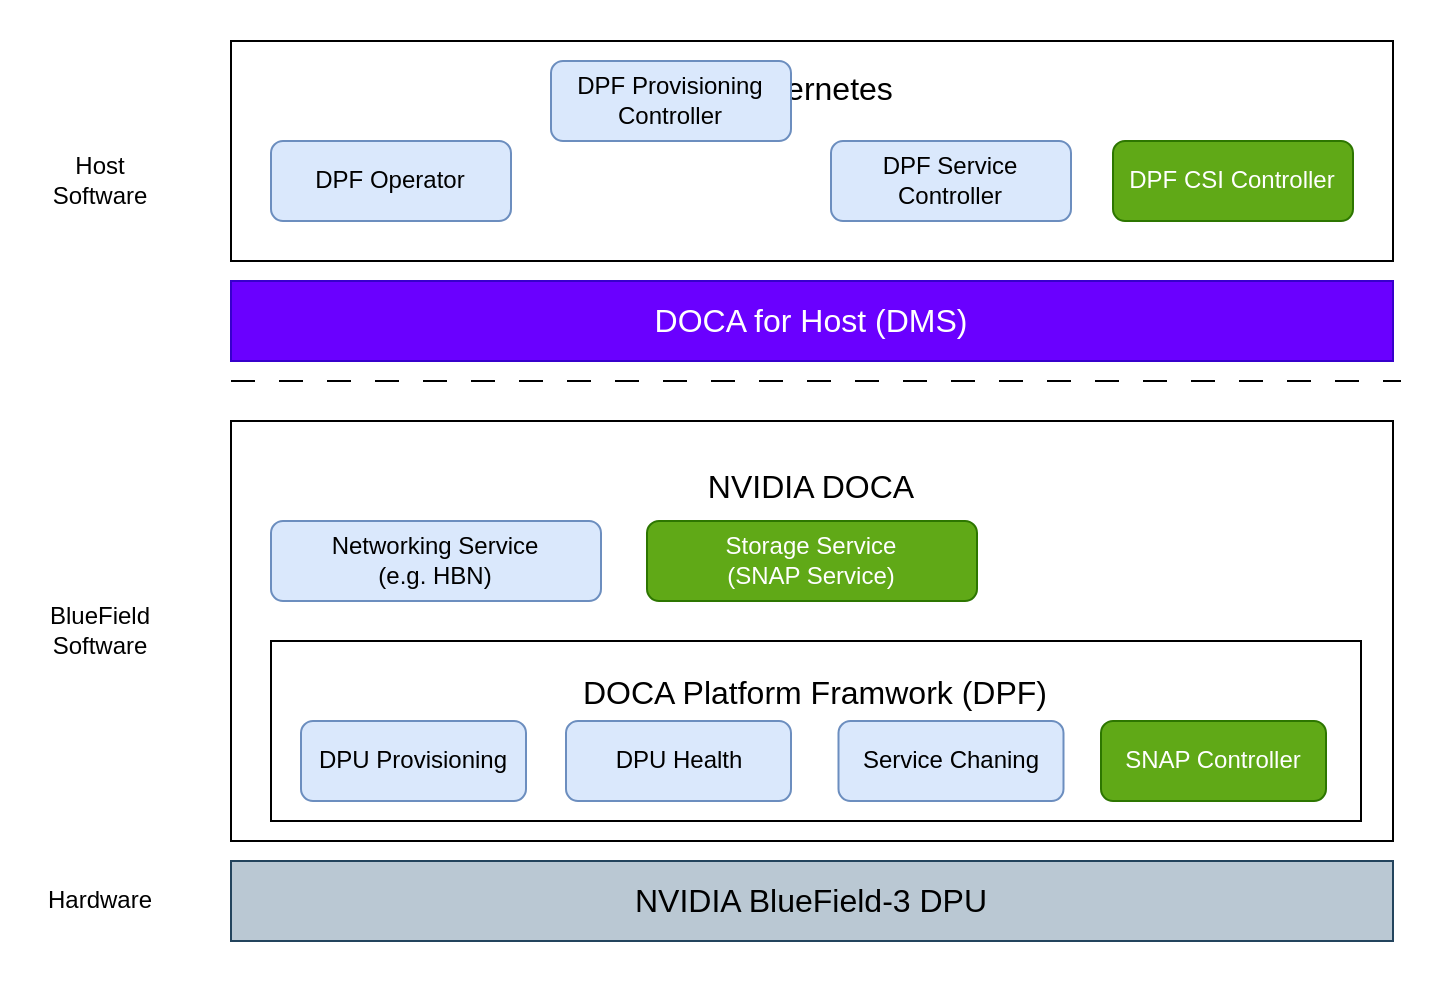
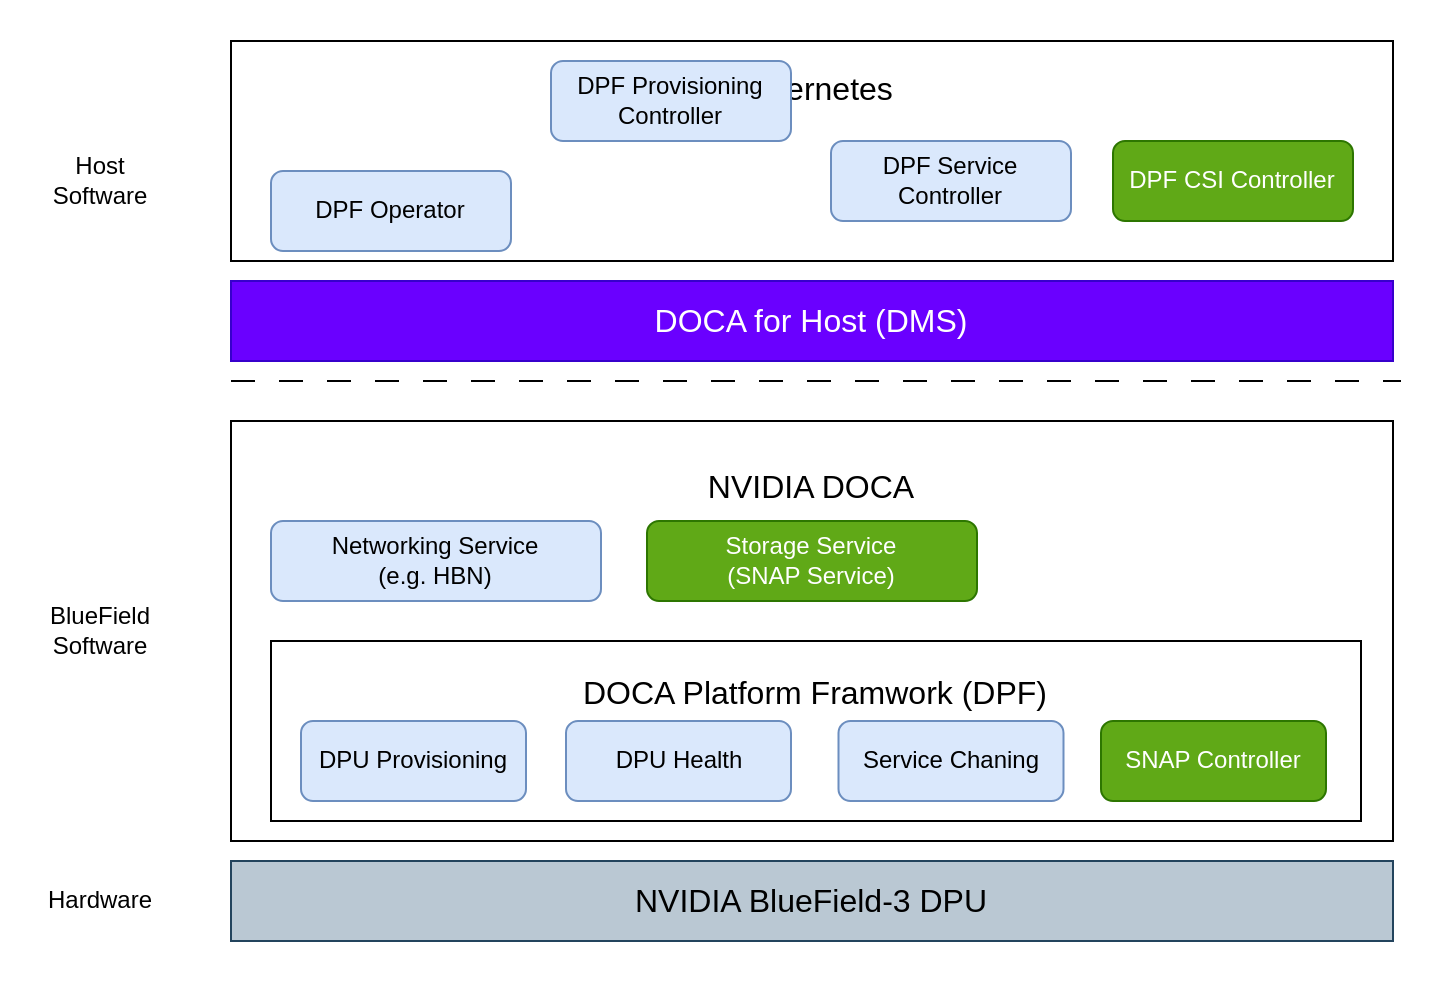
(391, 181) -> (391, 211)
